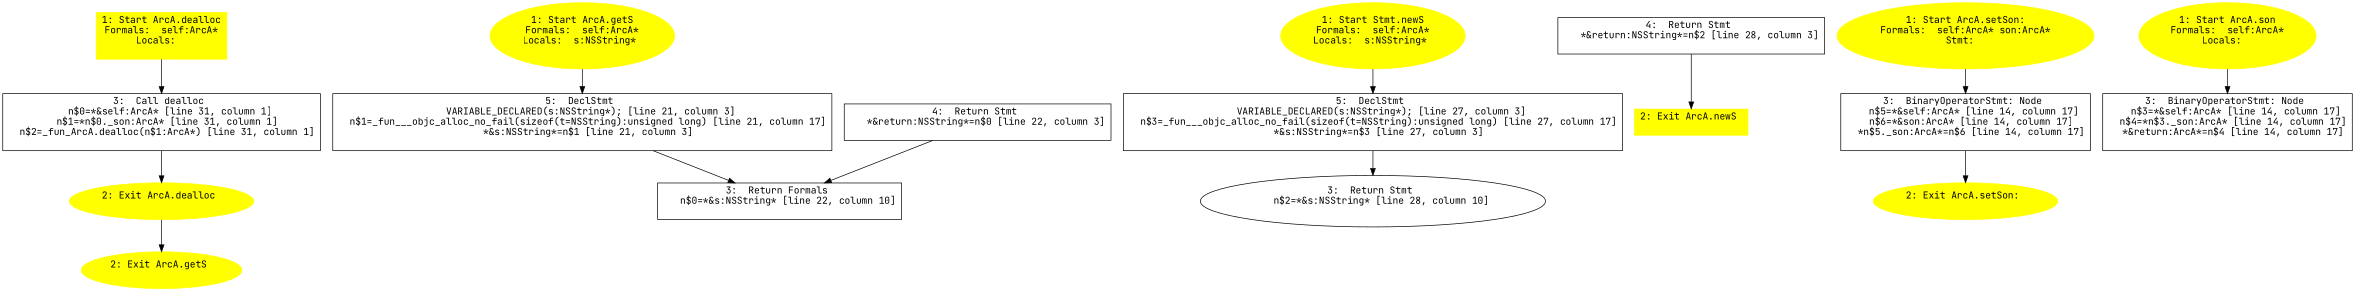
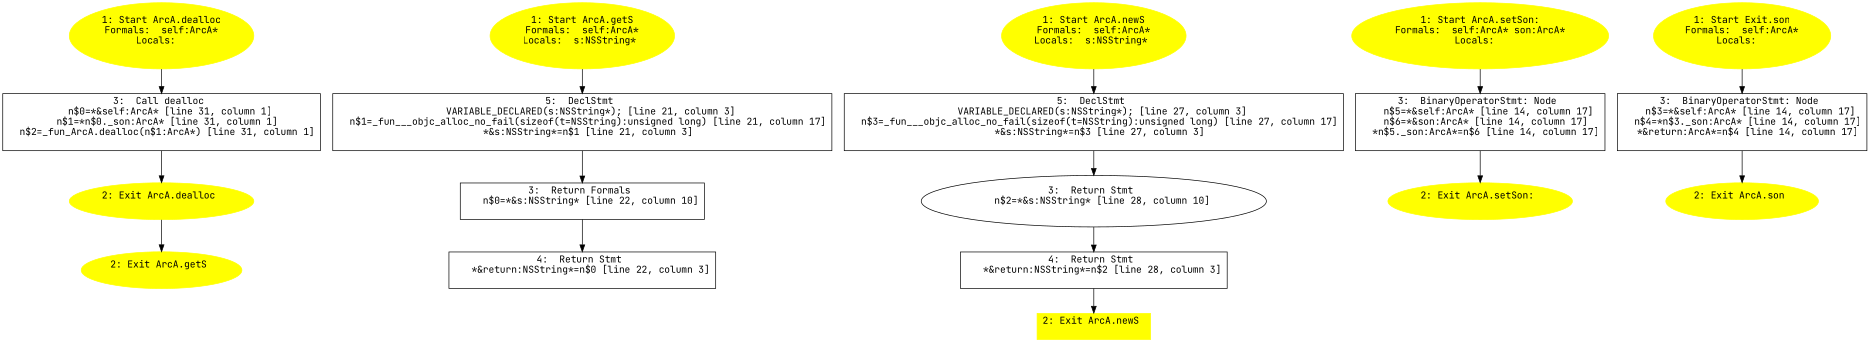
(162, 36) -> (162, 36)
(1373, 36) -> (1094, 36)
(1966, 36) -> (1480, 36)
(2228, 36) -> (1742, 36)
(882, 160) -> (582, 232)
none -> (1742, 201)
none -> (1094, 236)
